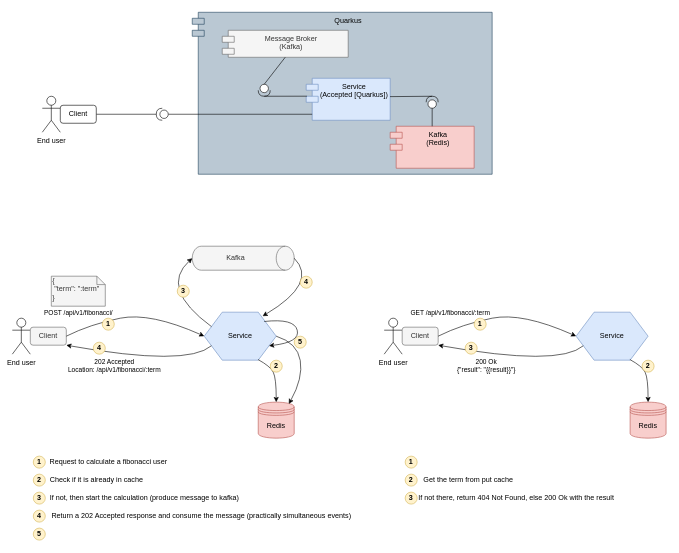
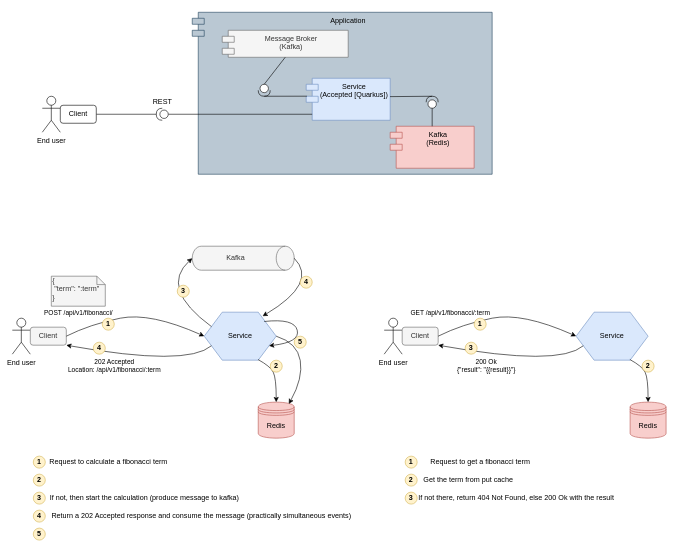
(348, 20) -> (348, 20)
none -> (162, 102)
(109, 462) -> (109, 462)
none -> (480, 462)
(96, 480) -> none
